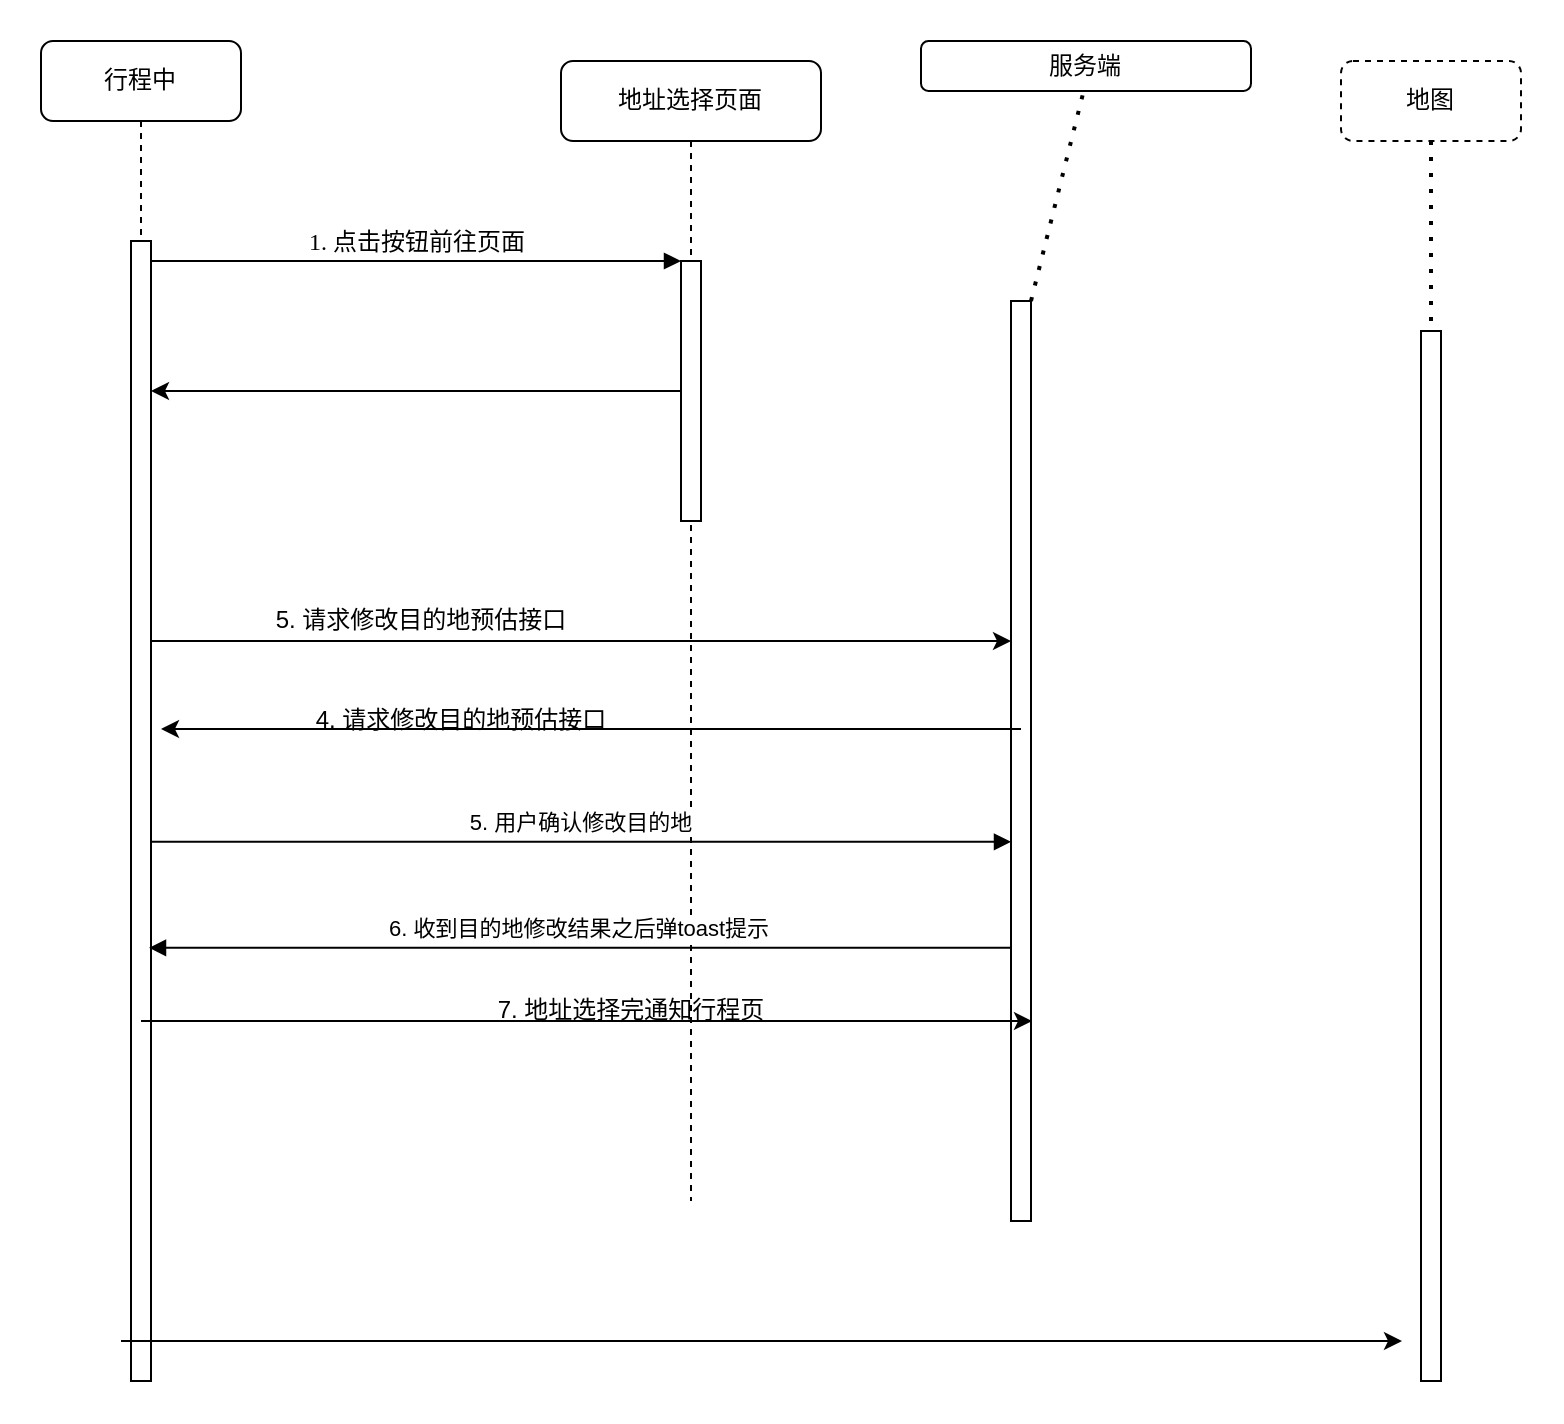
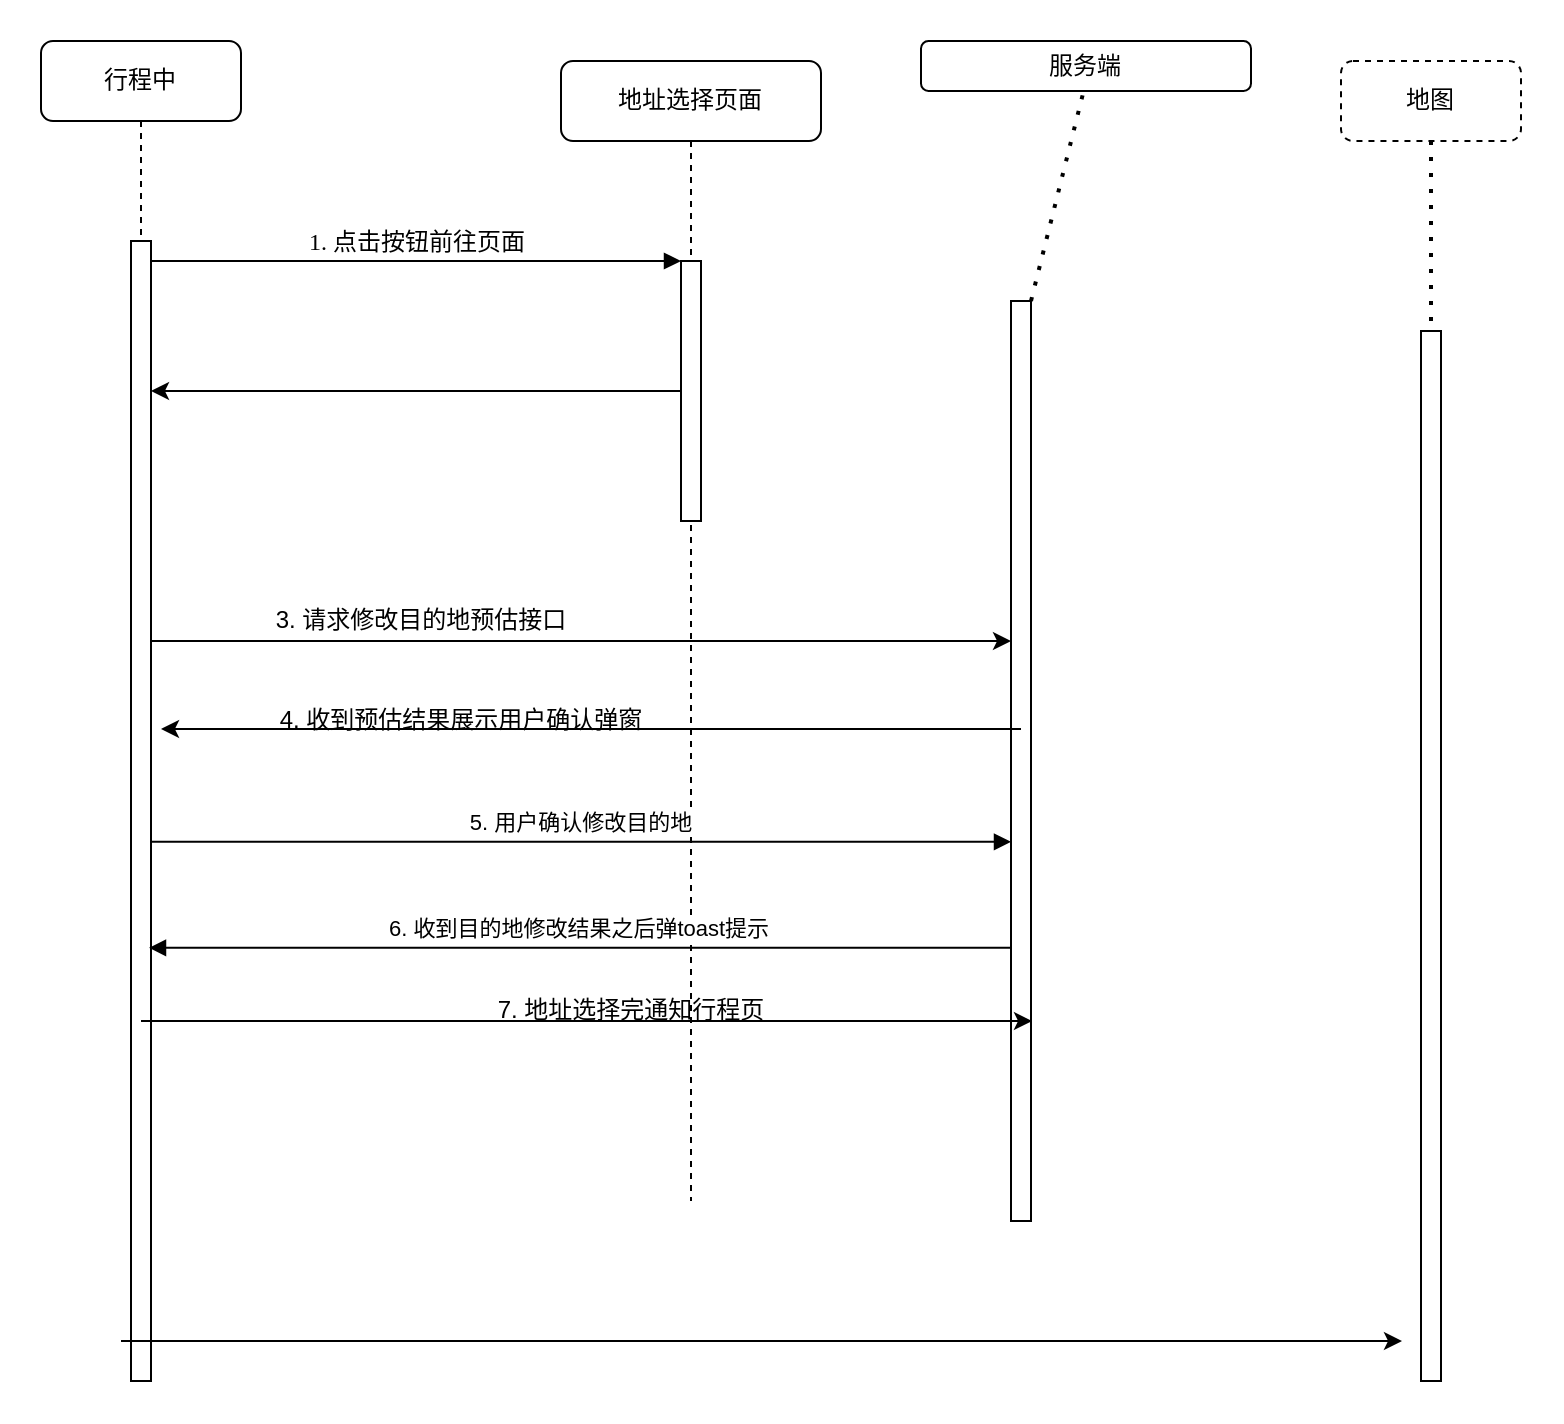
(422, 621) -> (422, 621)
(462, 721) -> (462, 721)
